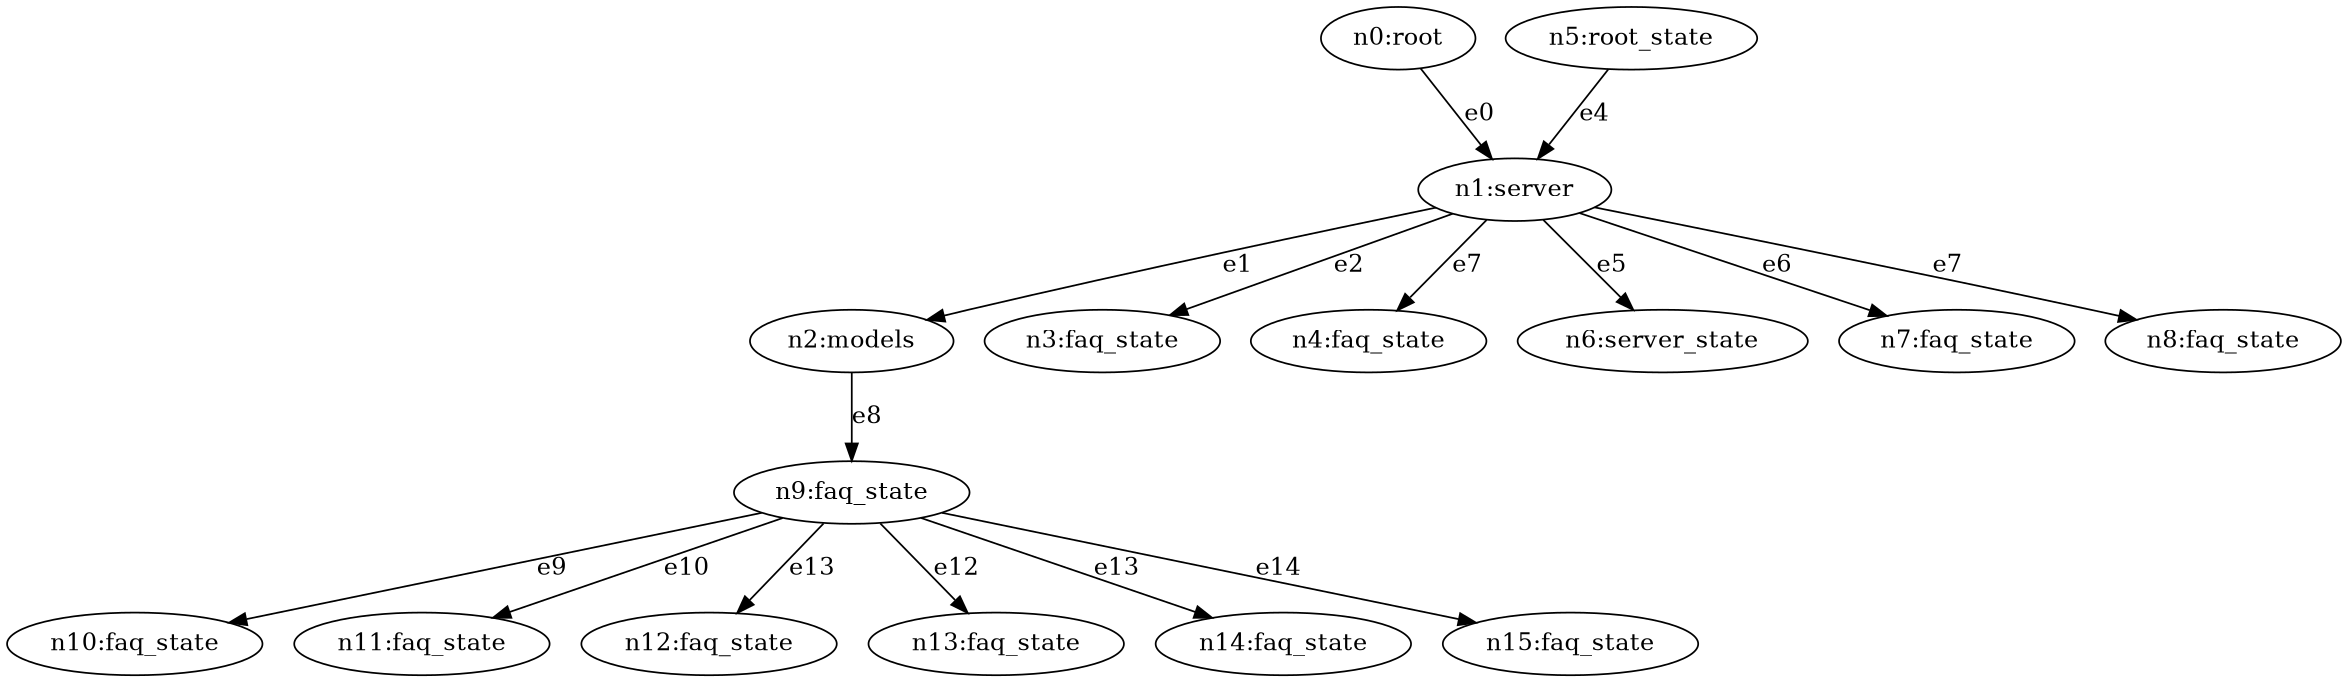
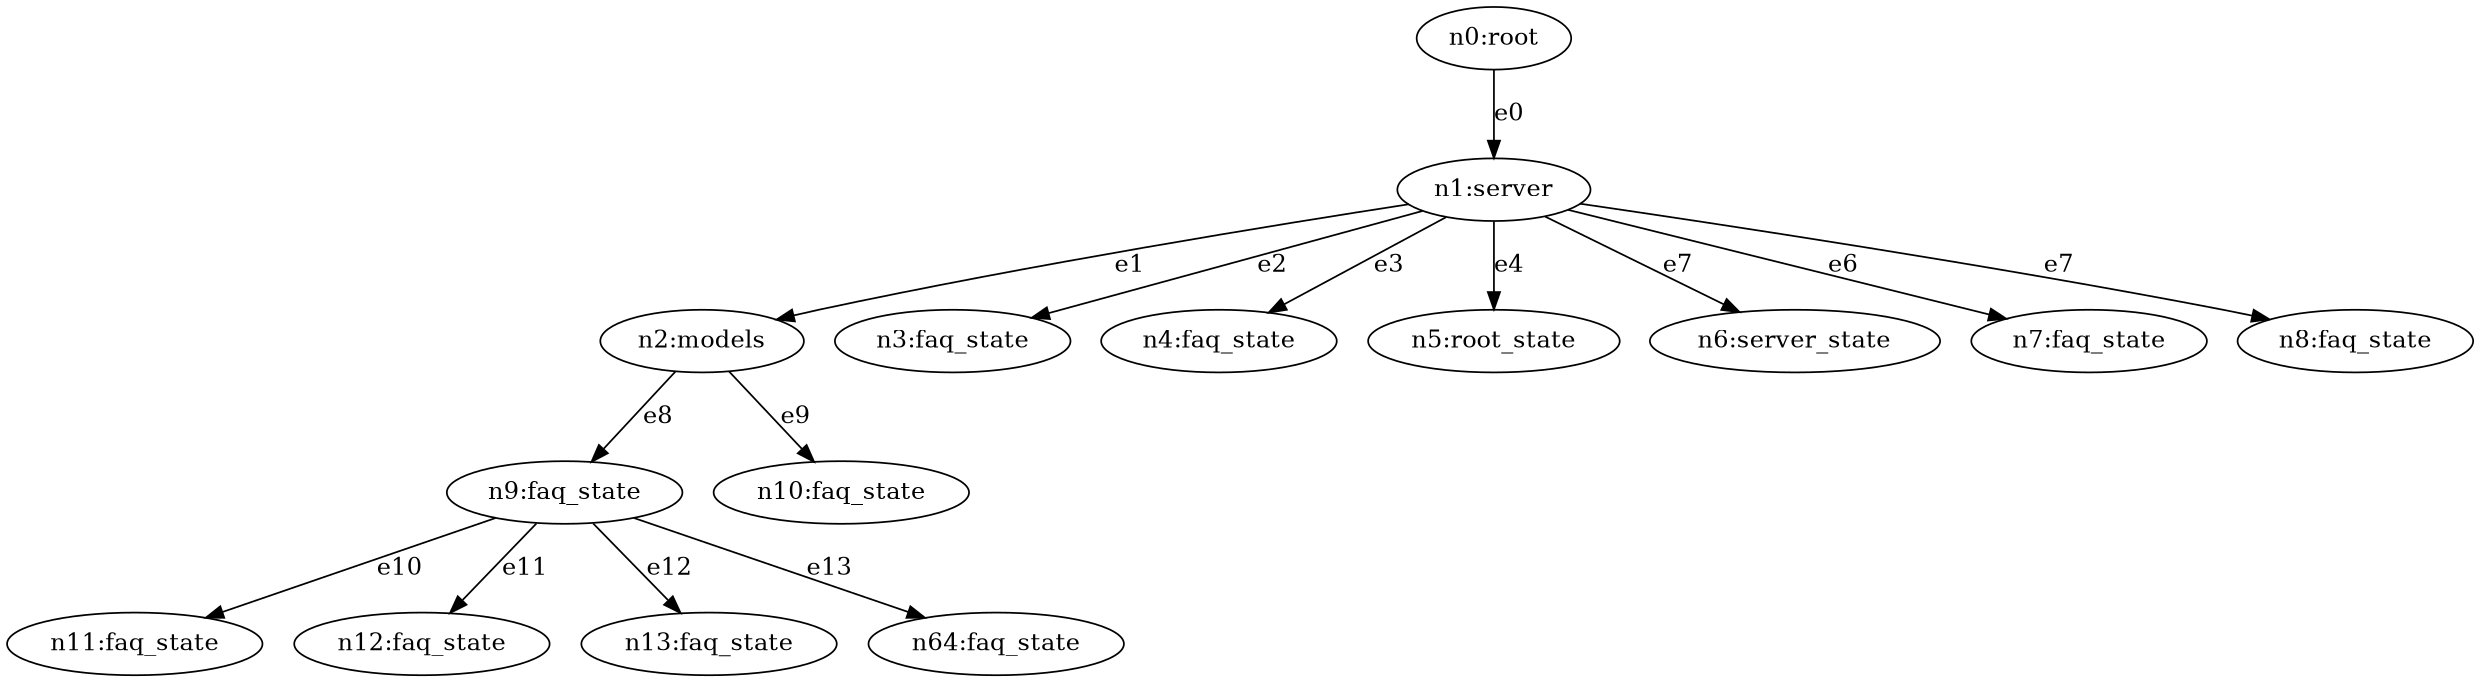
(1579, 107) -> (1494, 257)
(1468, 265) -> (1390, 265)
(1612, 265) -> (1678, 265)
(504, 566) -> (765, 410)
(813, 568) -> (525, 568)
(1283, 644) -> (996, 644)
(1570, 644) -> none
